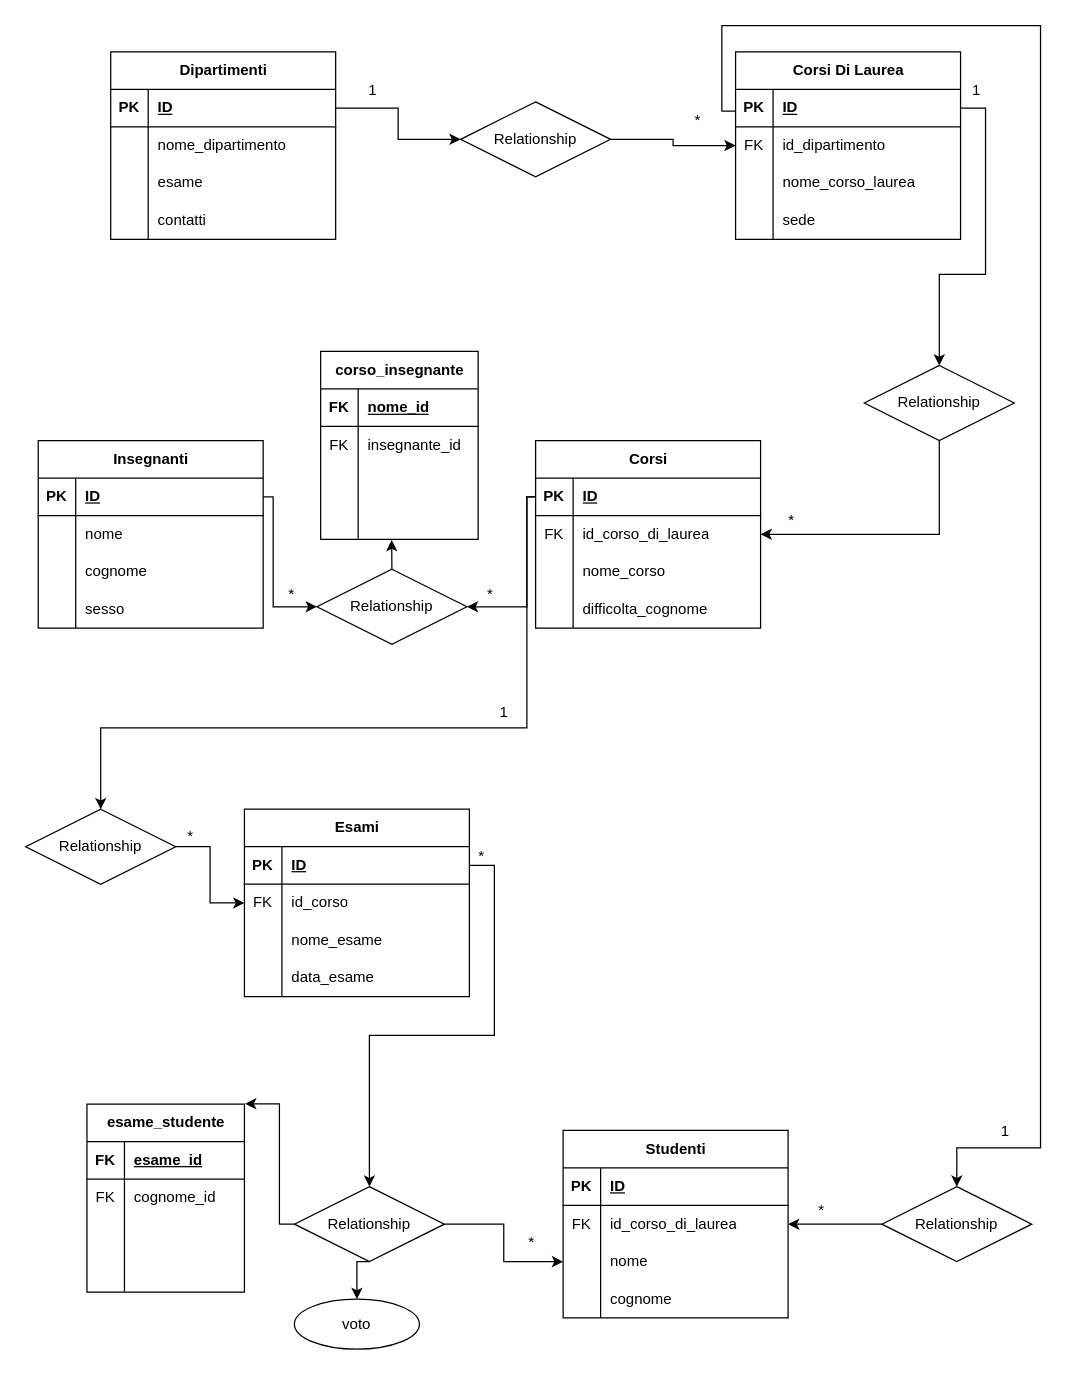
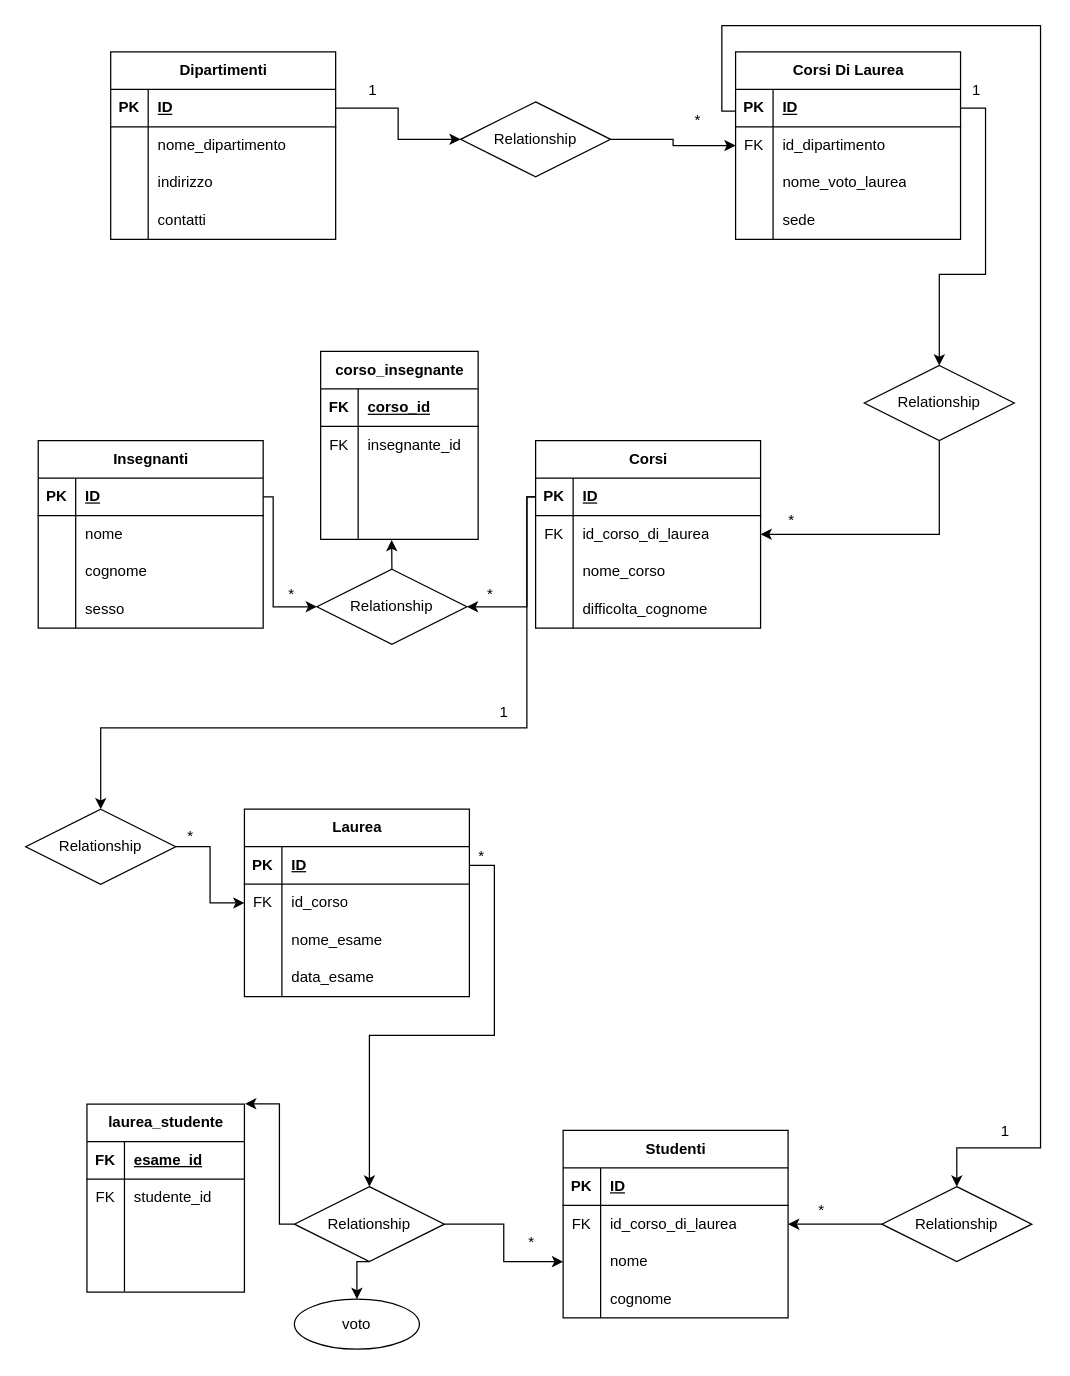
(179, 183) -> (190, 183)
(853, 183) -> (848, 183)
(396, 408) -> (400, 408)
(358, 828) -> (358, 828)
(166, 1123) -> (166, 1123)
(174, 1198) -> (179, 1198)
